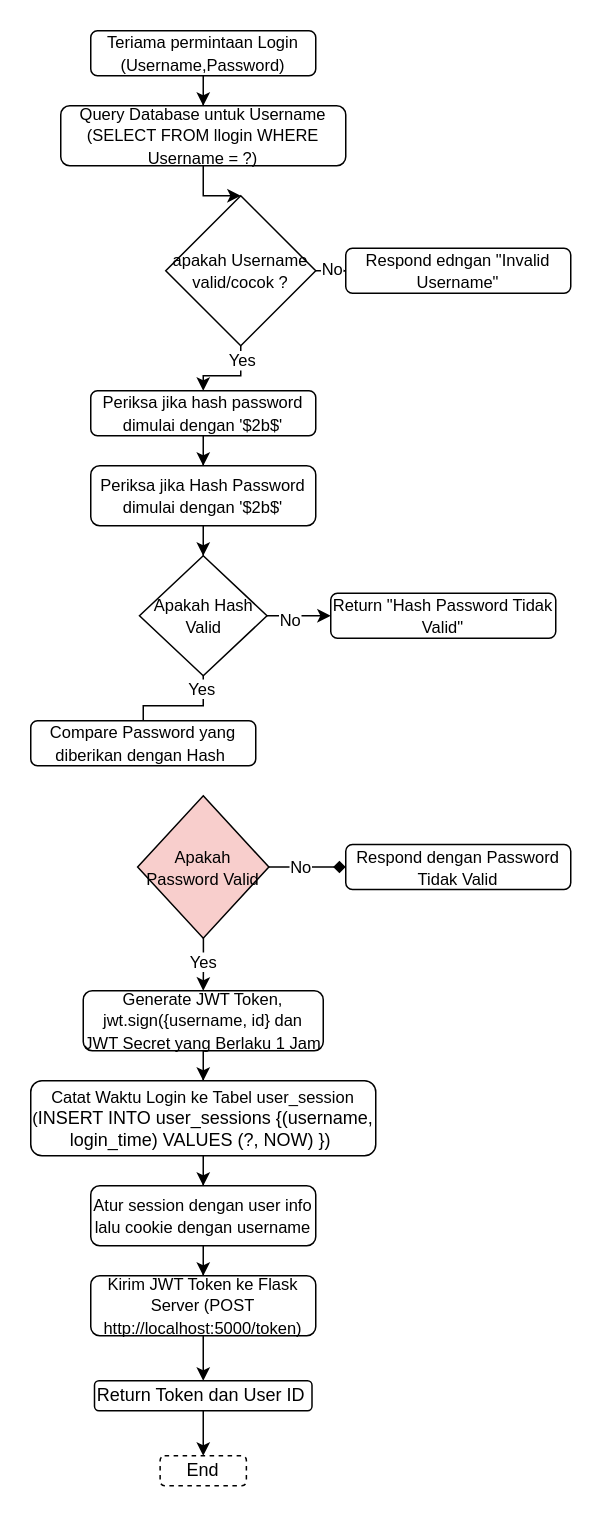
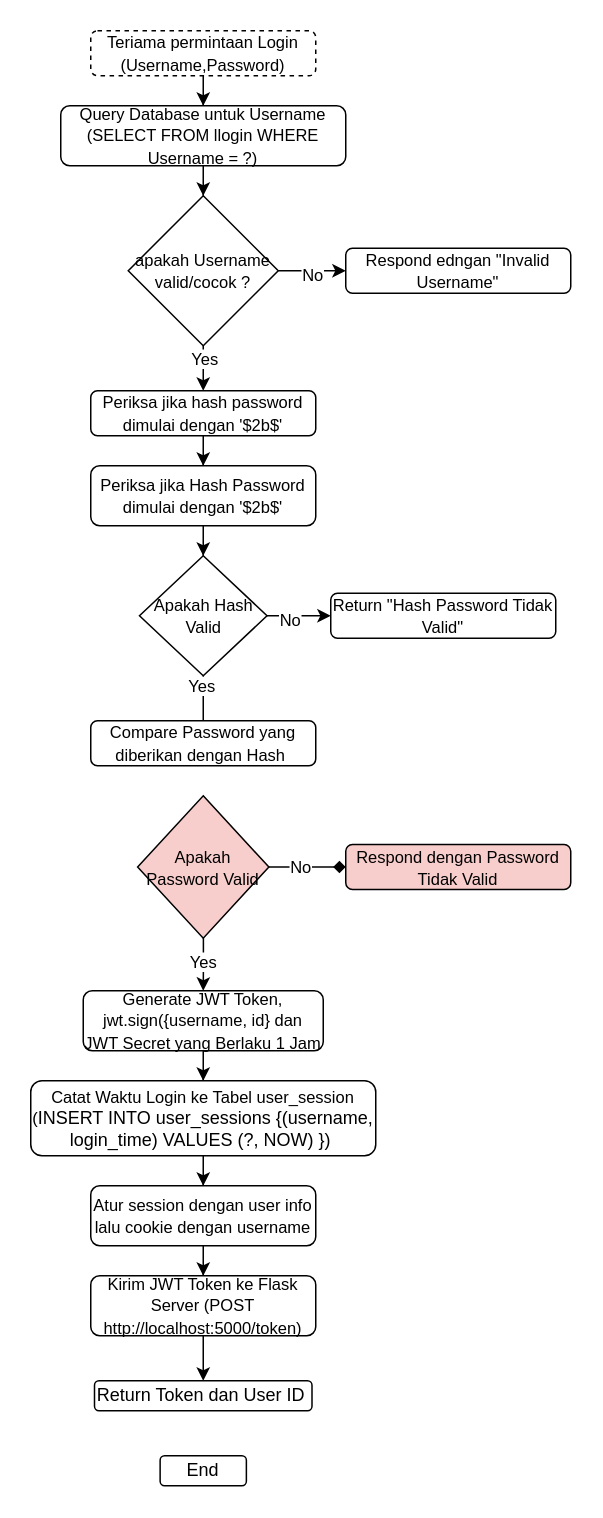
(203, 53) -> (203, 53)
(241, 271) -> (203, 271)
(143, 743) -> (203, 743)
(458, 867) -> (458, 867)
(203, 1439) -> none
(203, 1471) -> (203, 1471)
